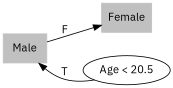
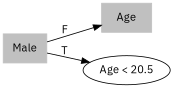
(127, 18) -> (127, 18)
(68, 80) -> (64, 57)
